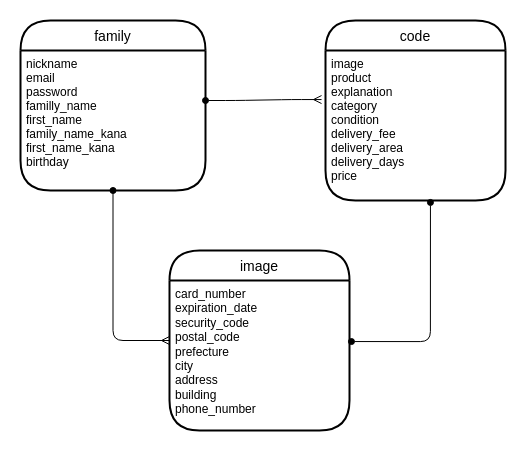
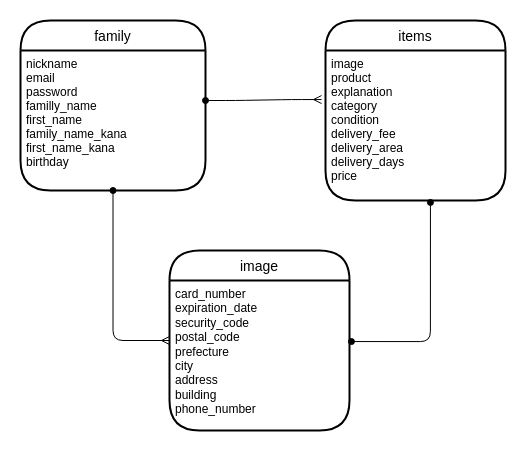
(415, 36) -> (415, 36)
